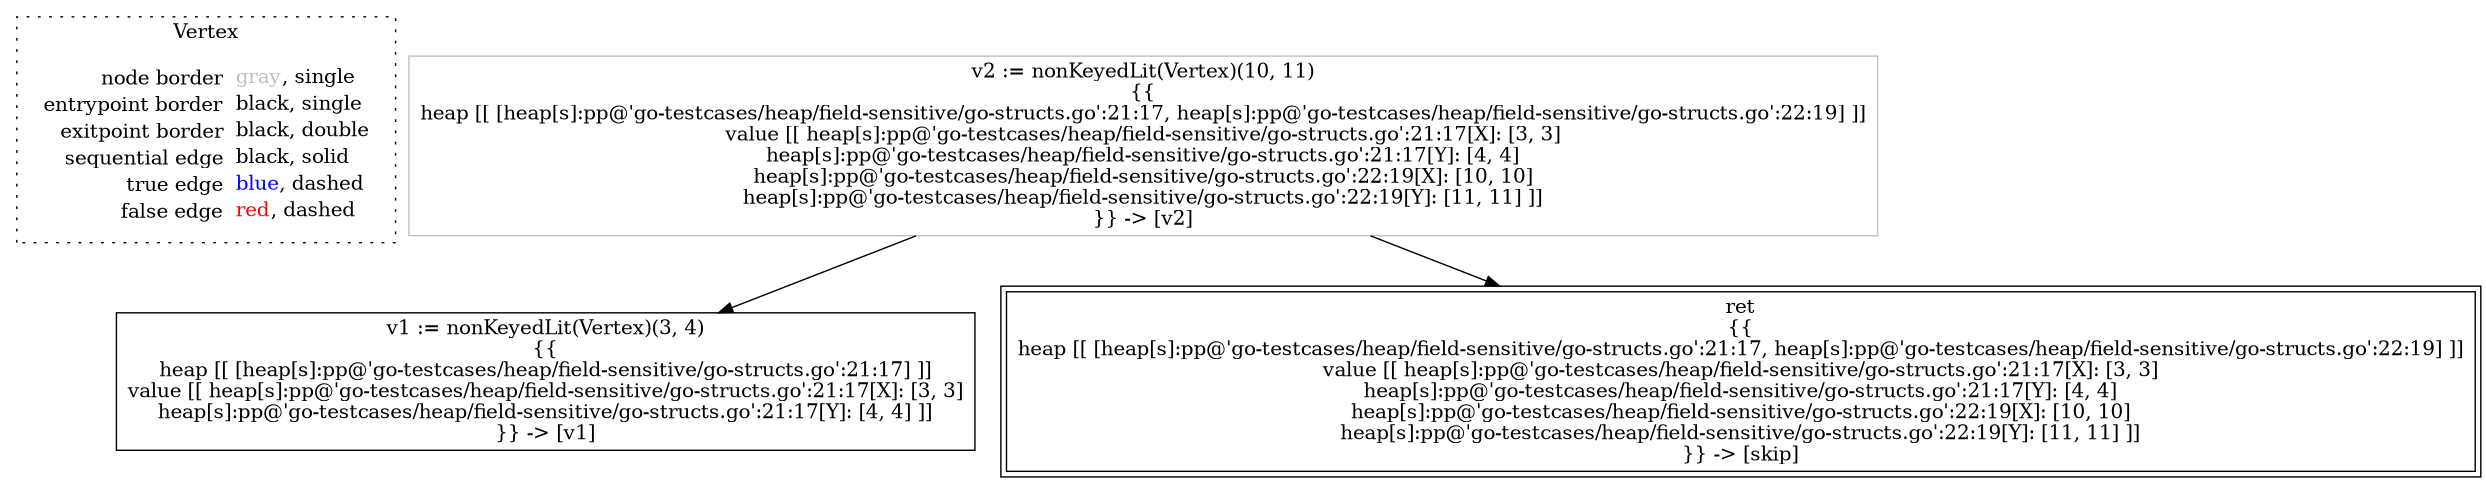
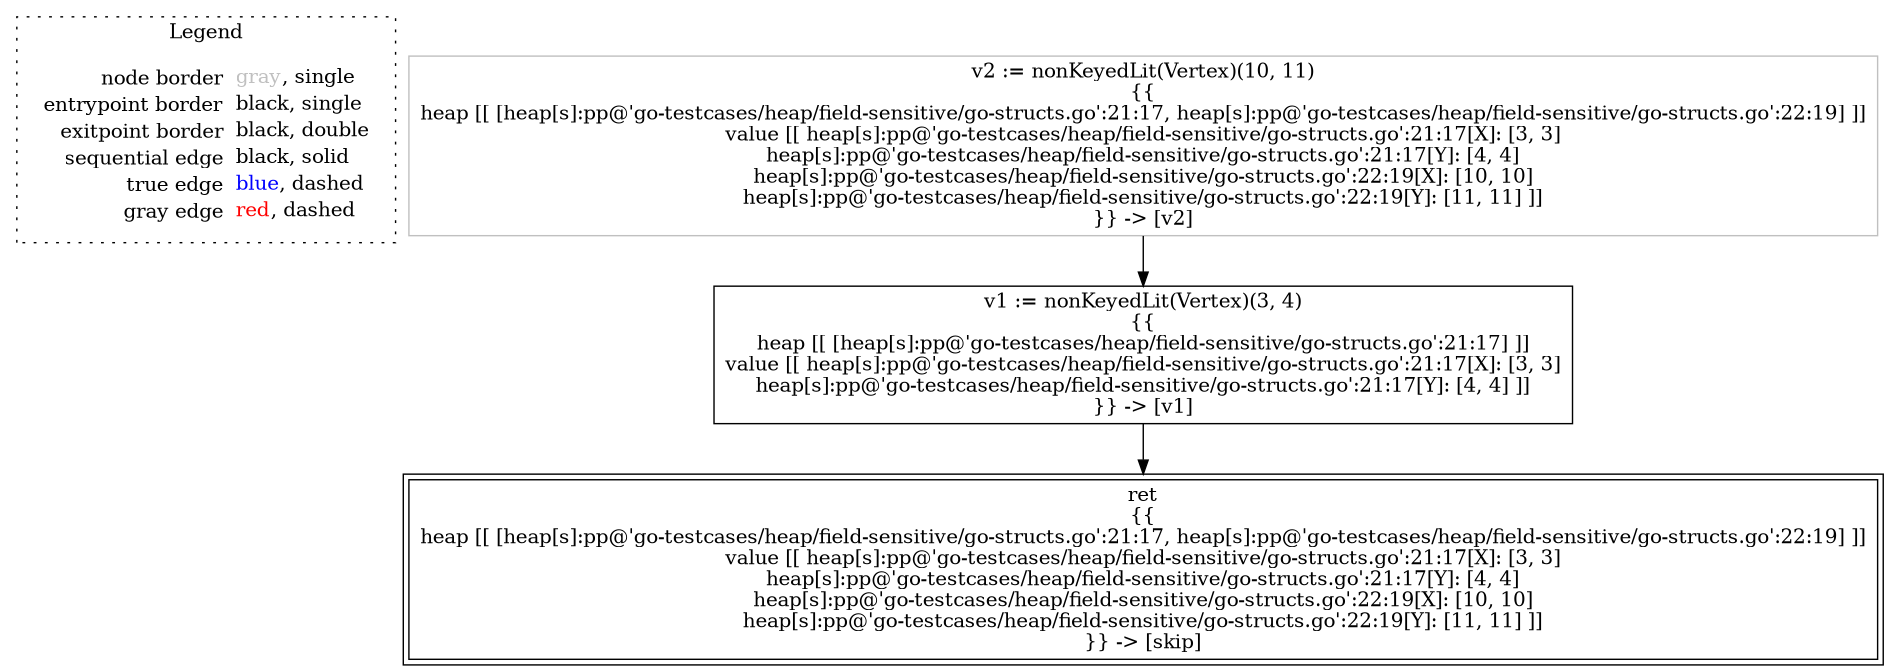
(206, 33) -> (206, 33)
(175, 212) -> (177, 212)
(1428, 258) -> (1143, 442)
